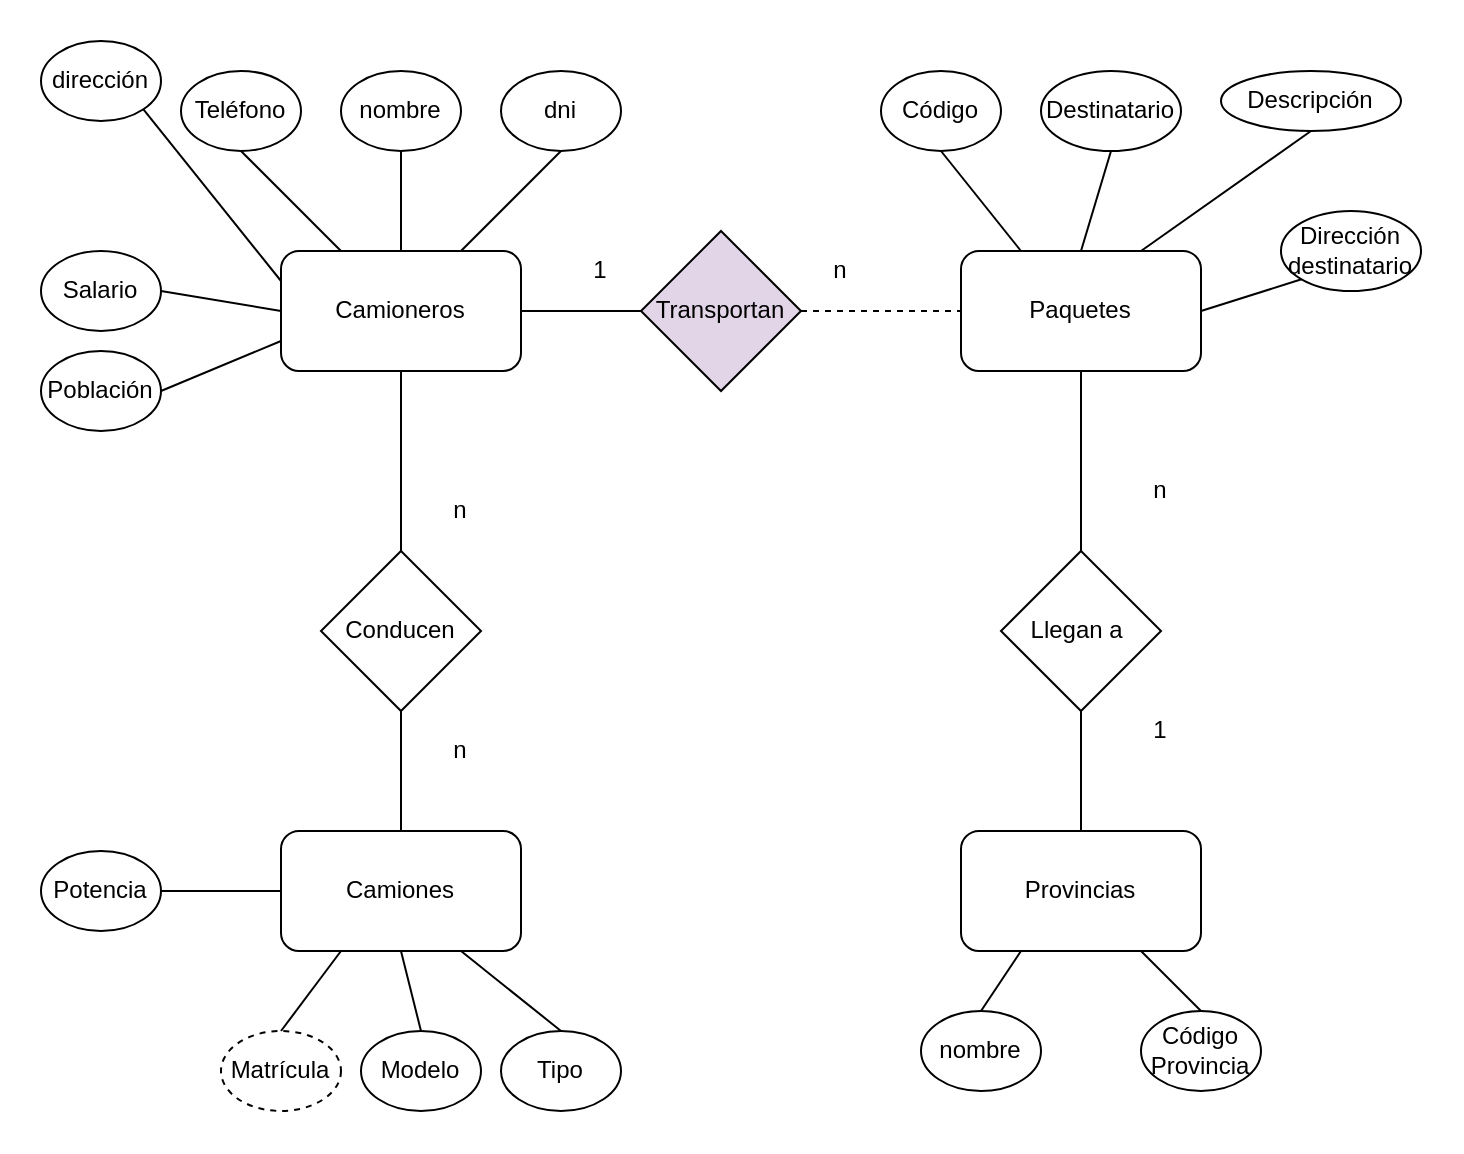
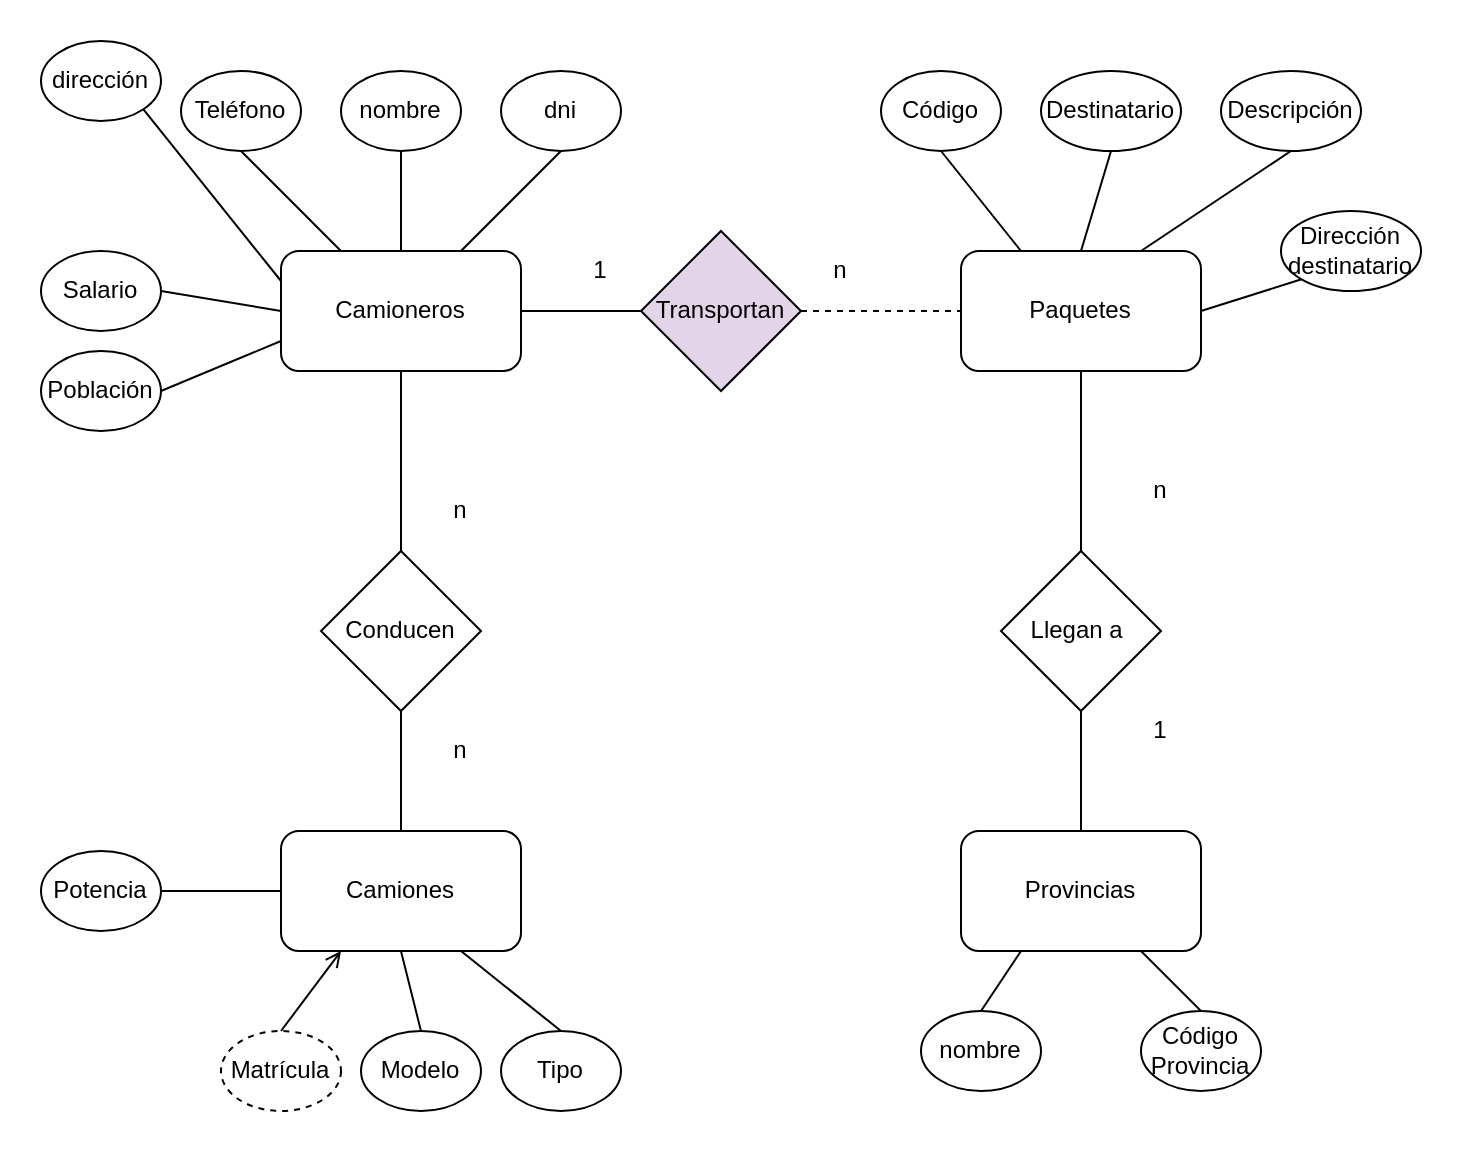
(1311, 101) -> (1291, 111)
(337, 956) -> (337, 957)
